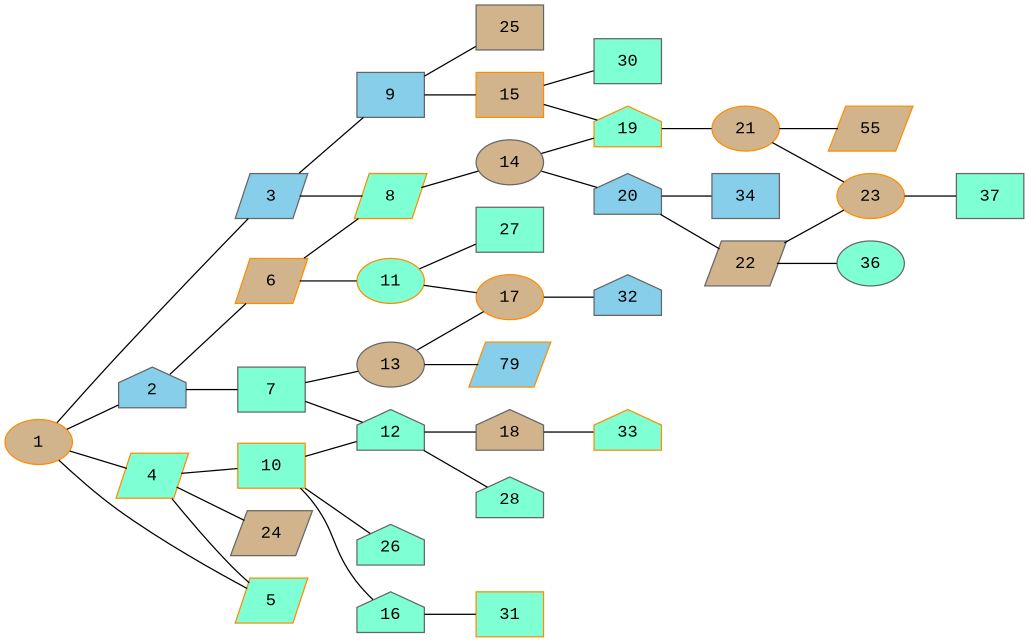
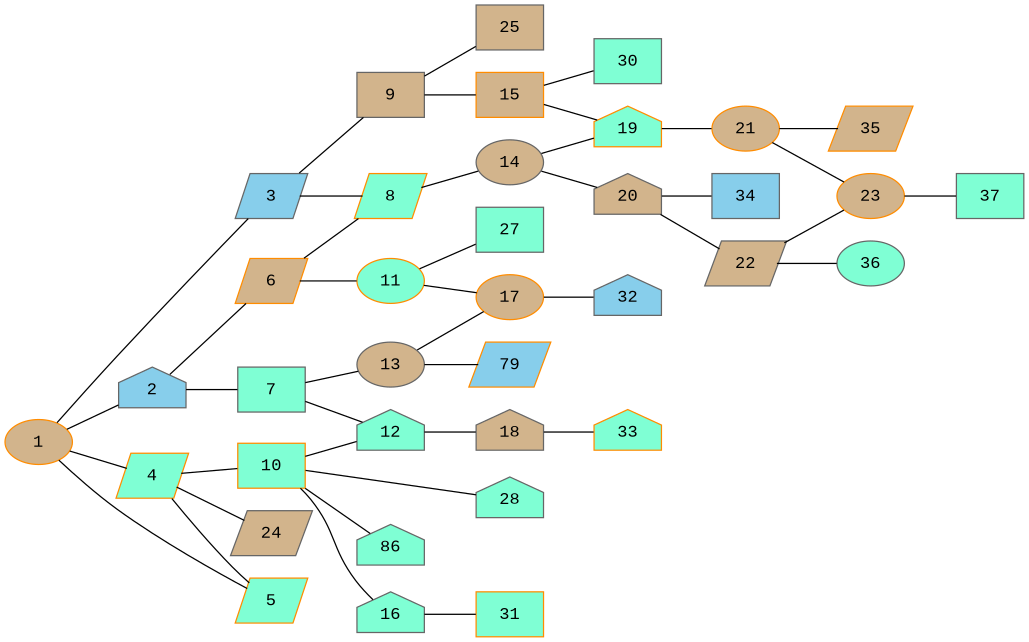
(391, 95) -> (391, 95)
(871, 129) -> (871, 129)
(628, 196) -> (628, 196)
(456, 469) -> (391, 483)
(391, 547) -> (391, 547)
